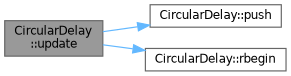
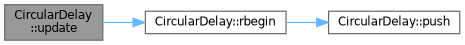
(120, 29) -> (301, 22)
